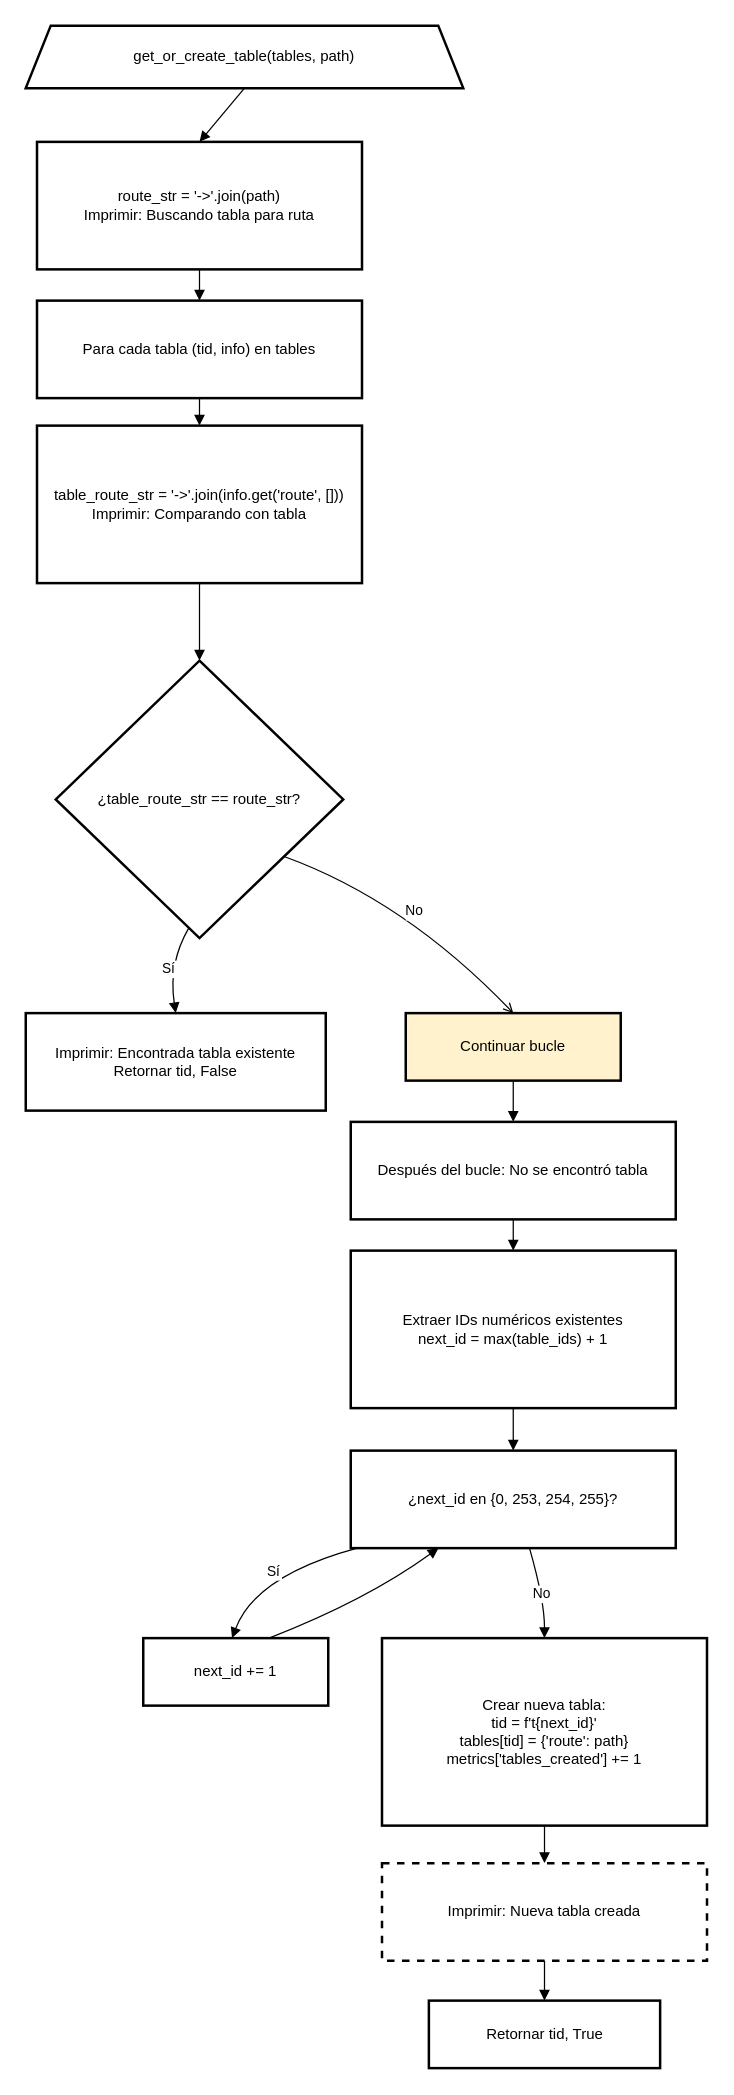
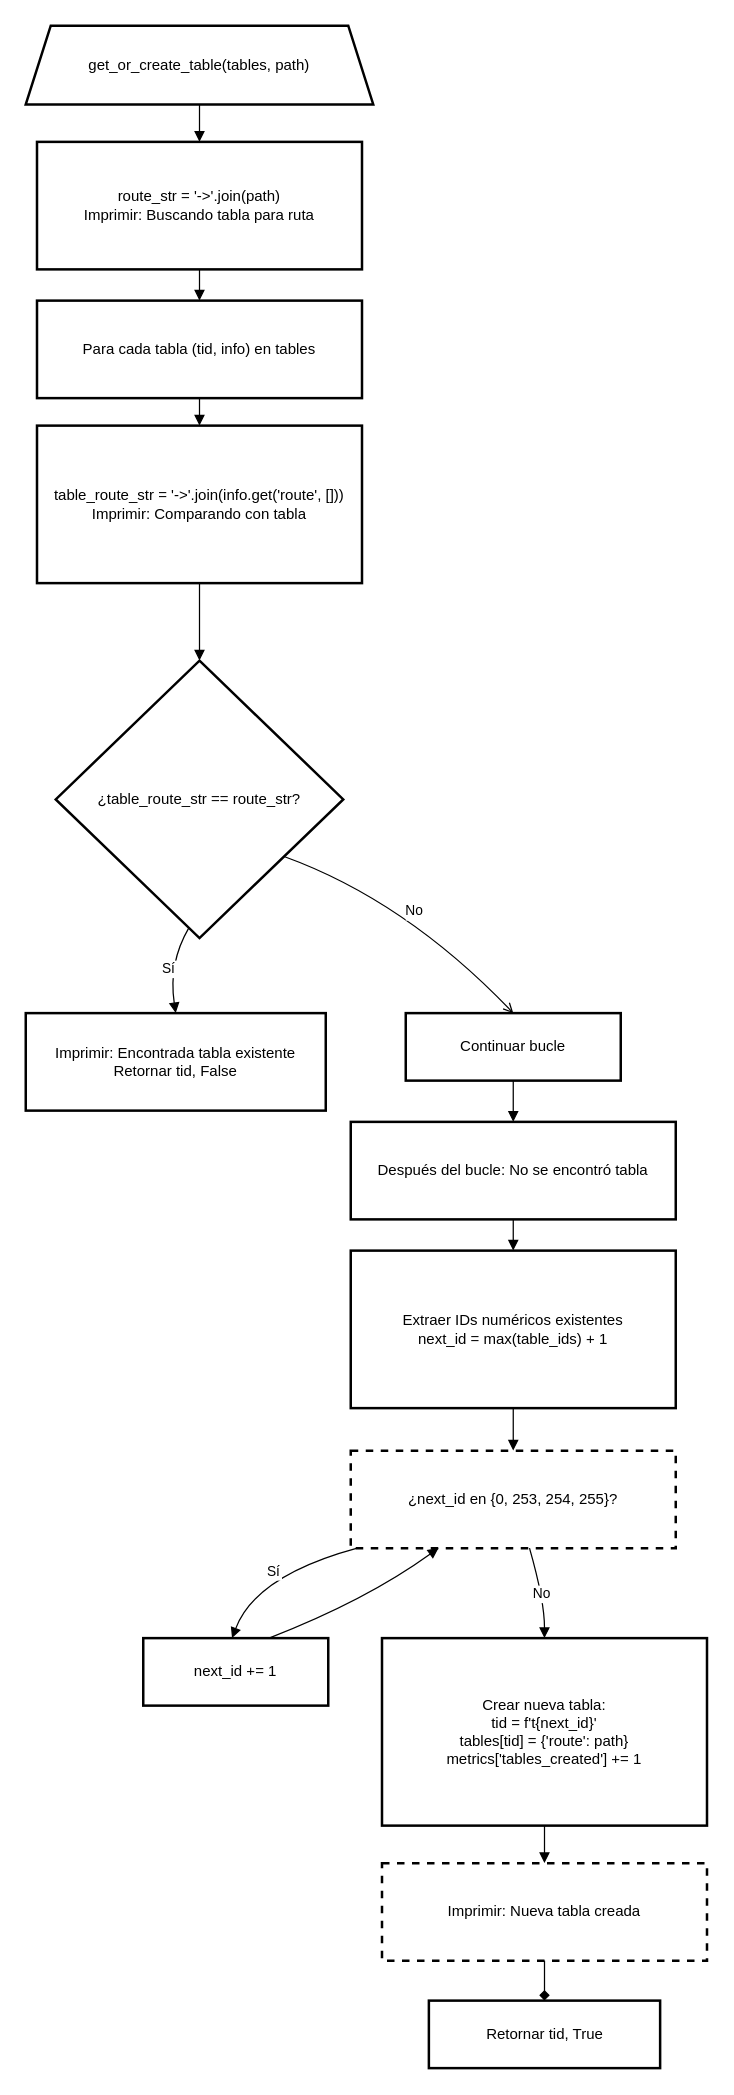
(244, 57) -> (199, 65)
(513, 1047) -> (513, 1047)
(513, 1499) -> (513, 1499)
(544, 1989) -> (544, 1989)
